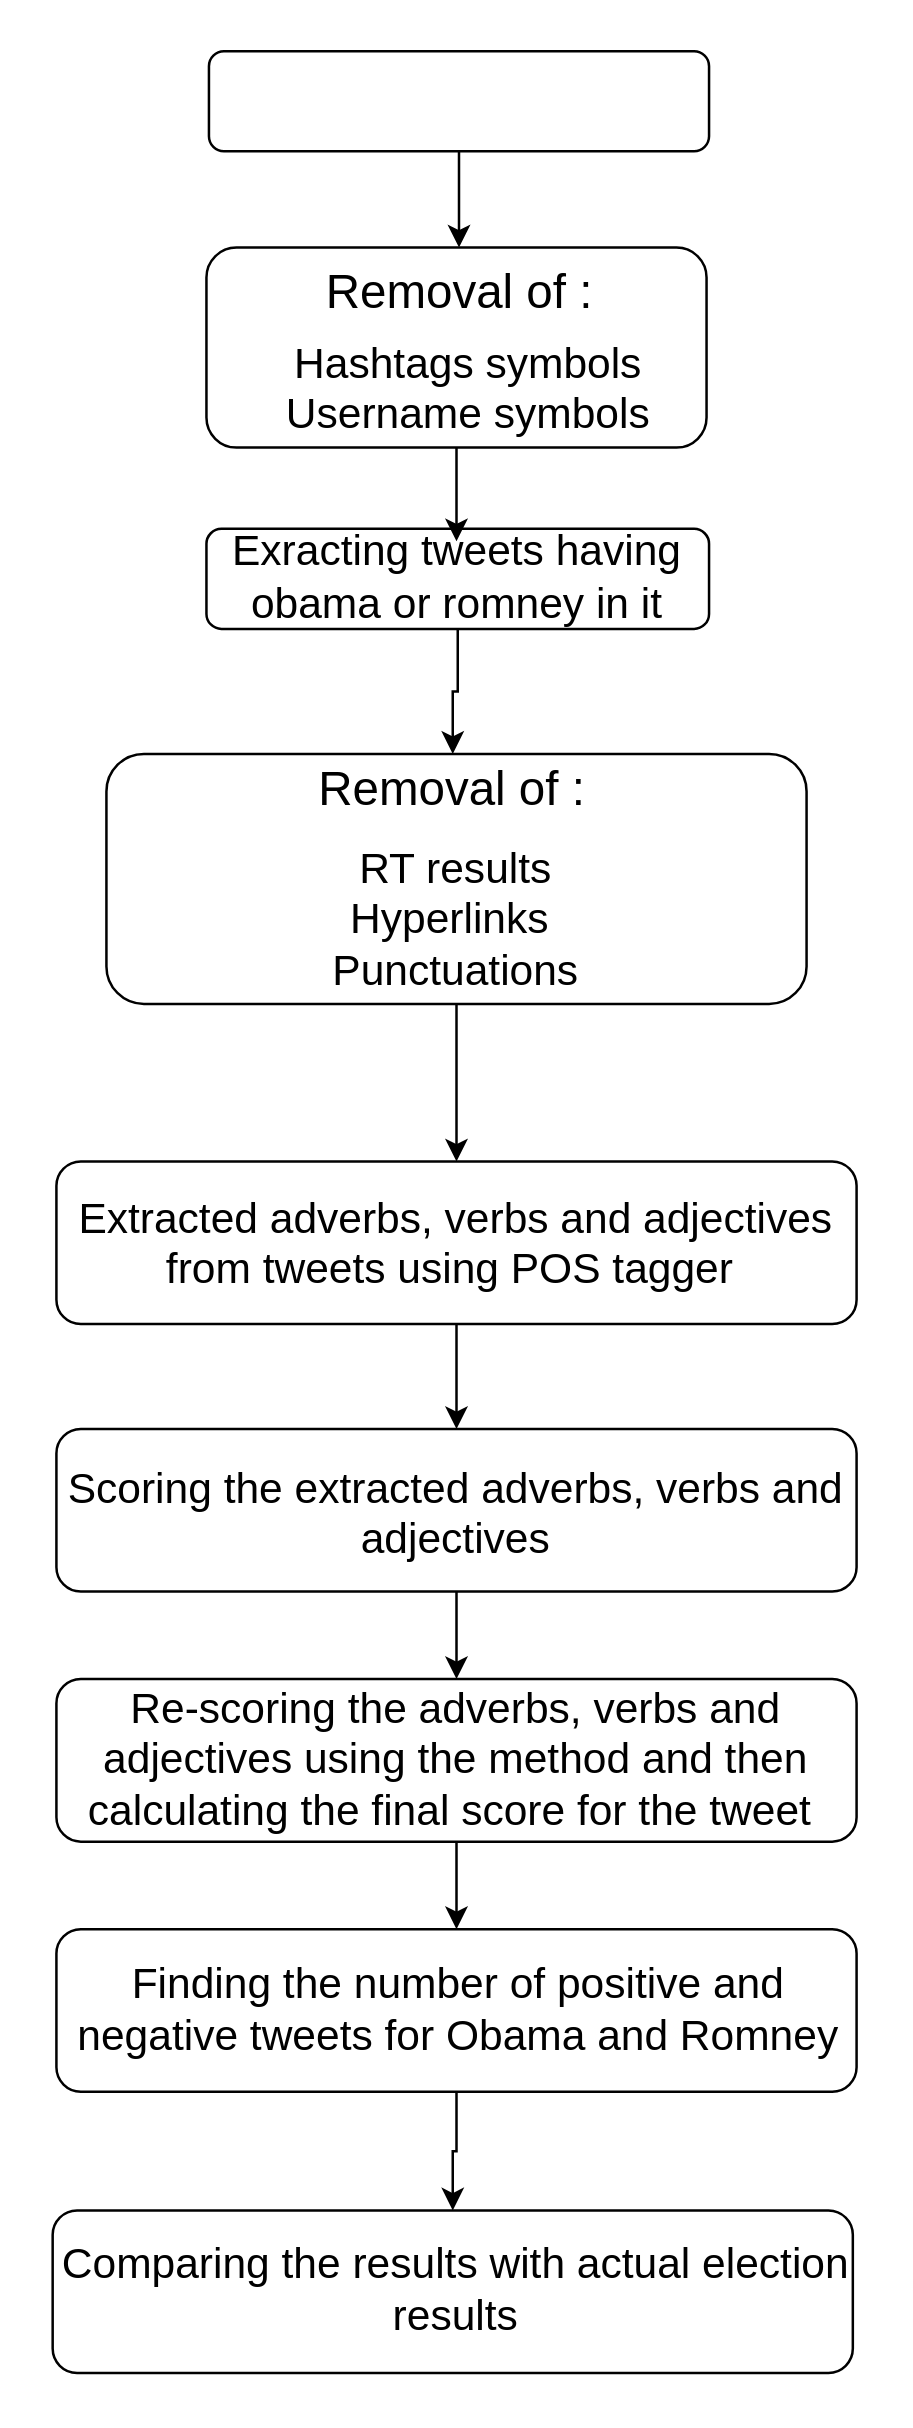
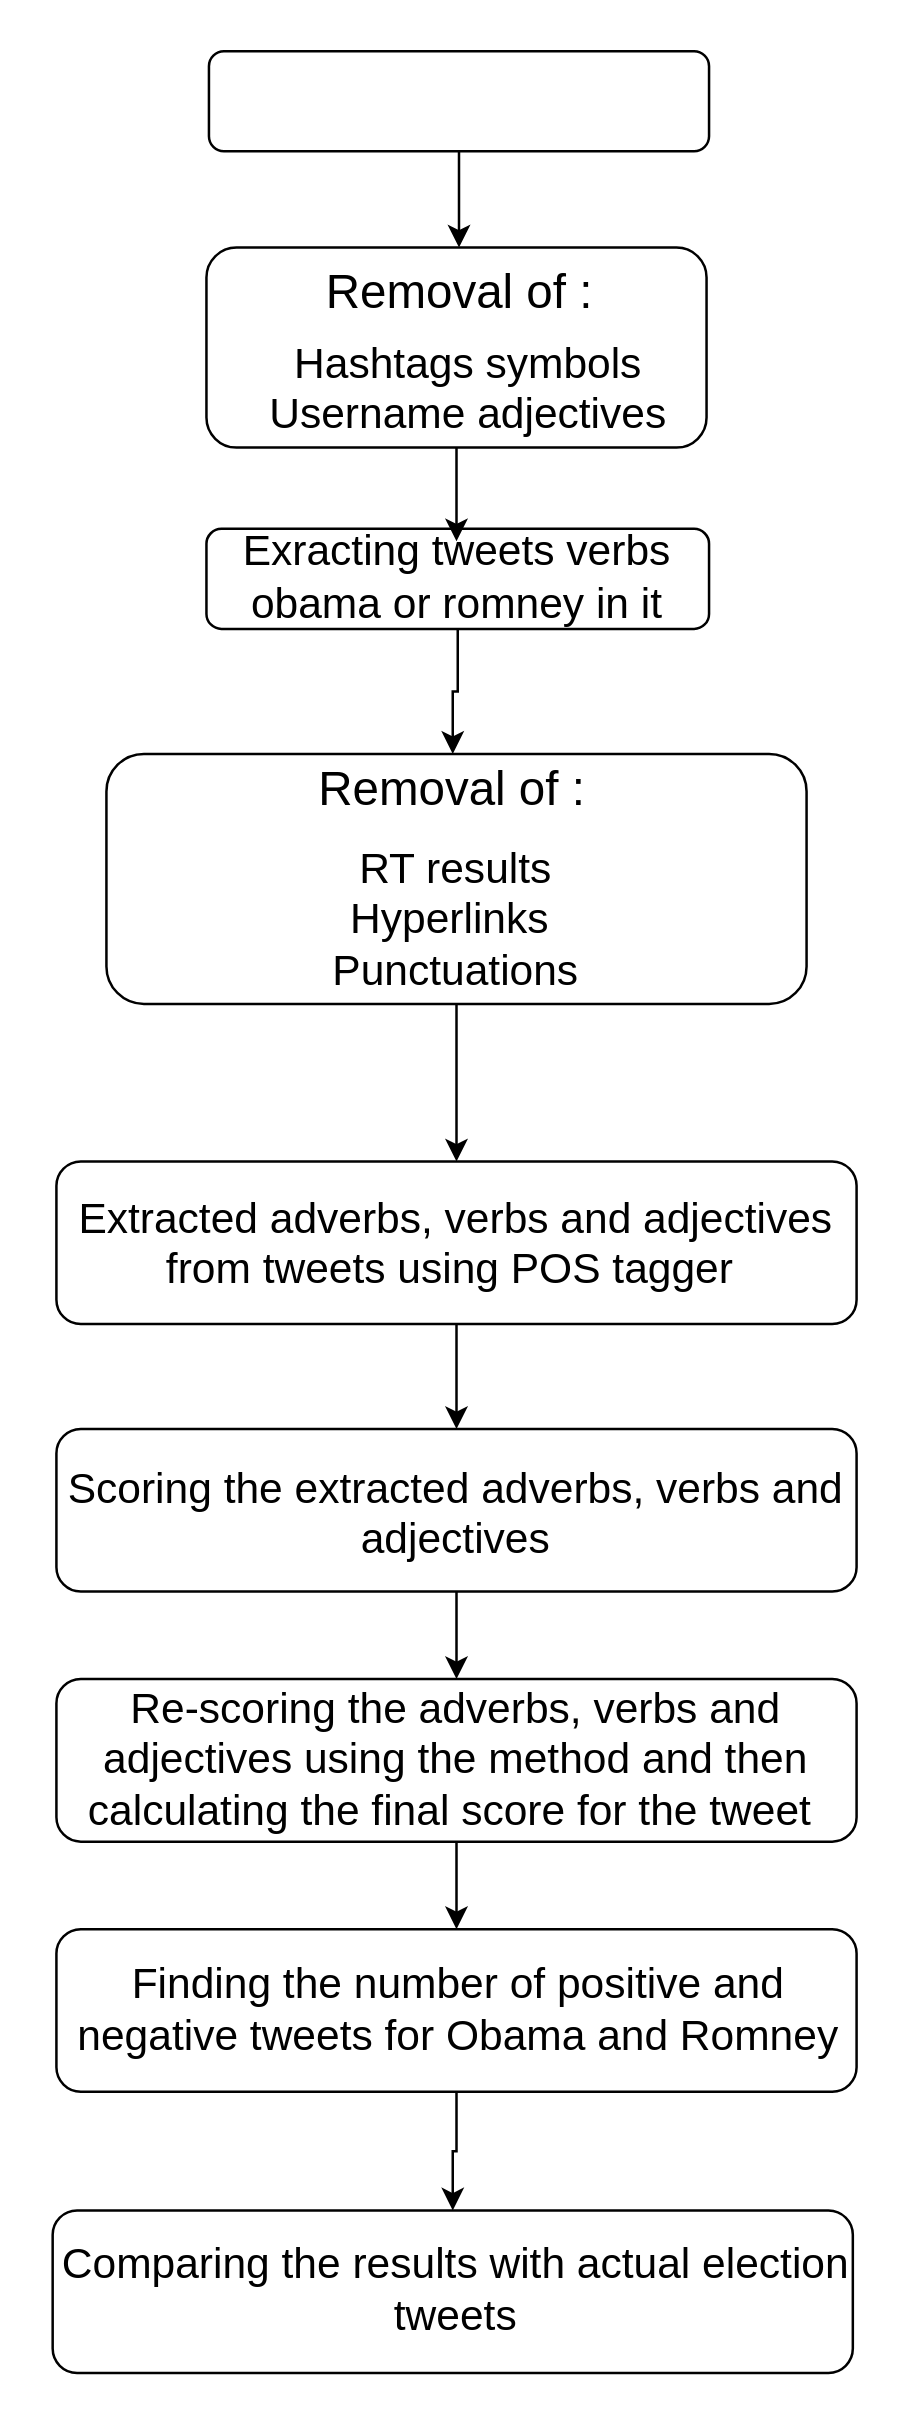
(469, 392) -> (469, 392)
(458, 579) -> (458, 579)
(456, 2291) -> (456, 2291)
